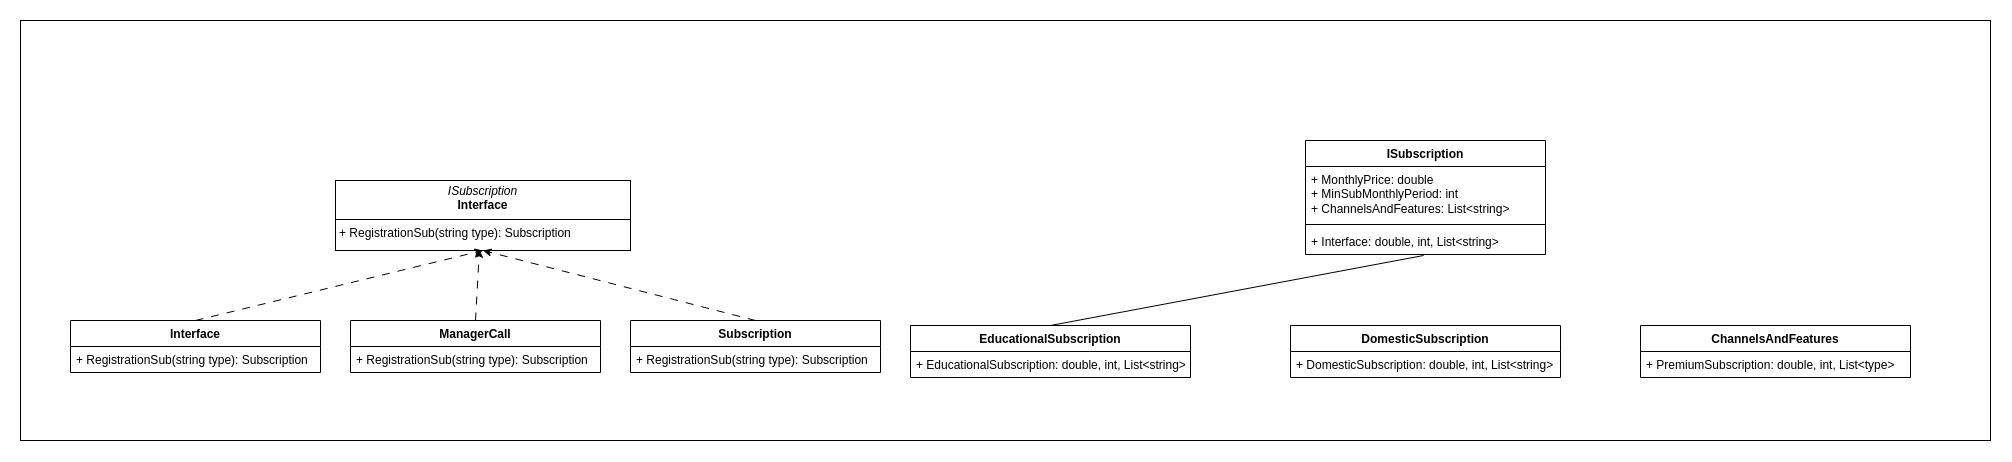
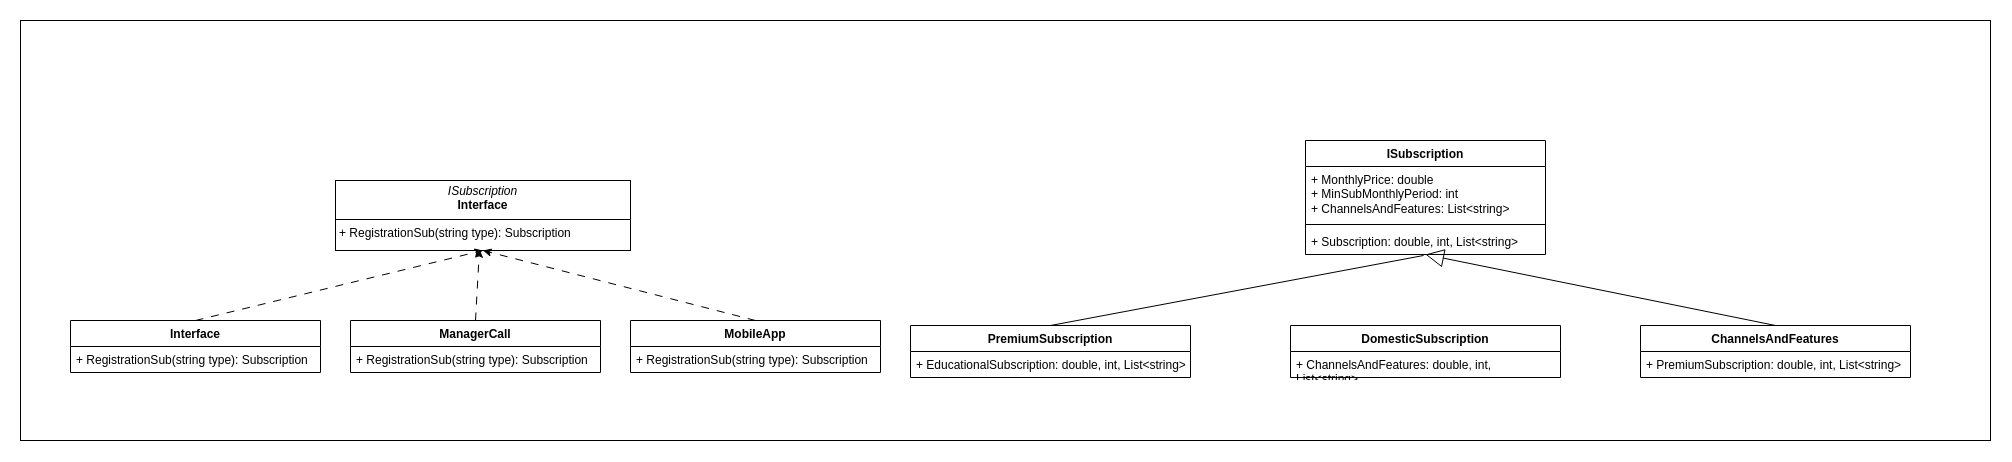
(1422, 243) -> (1427, 250)
none -> (1609, 292)
(756, 335) -> (756, 335)
(1051, 340) -> (1051, 340)
(1427, 373) -> (1427, 373)
(1777, 373) -> (1777, 373)
